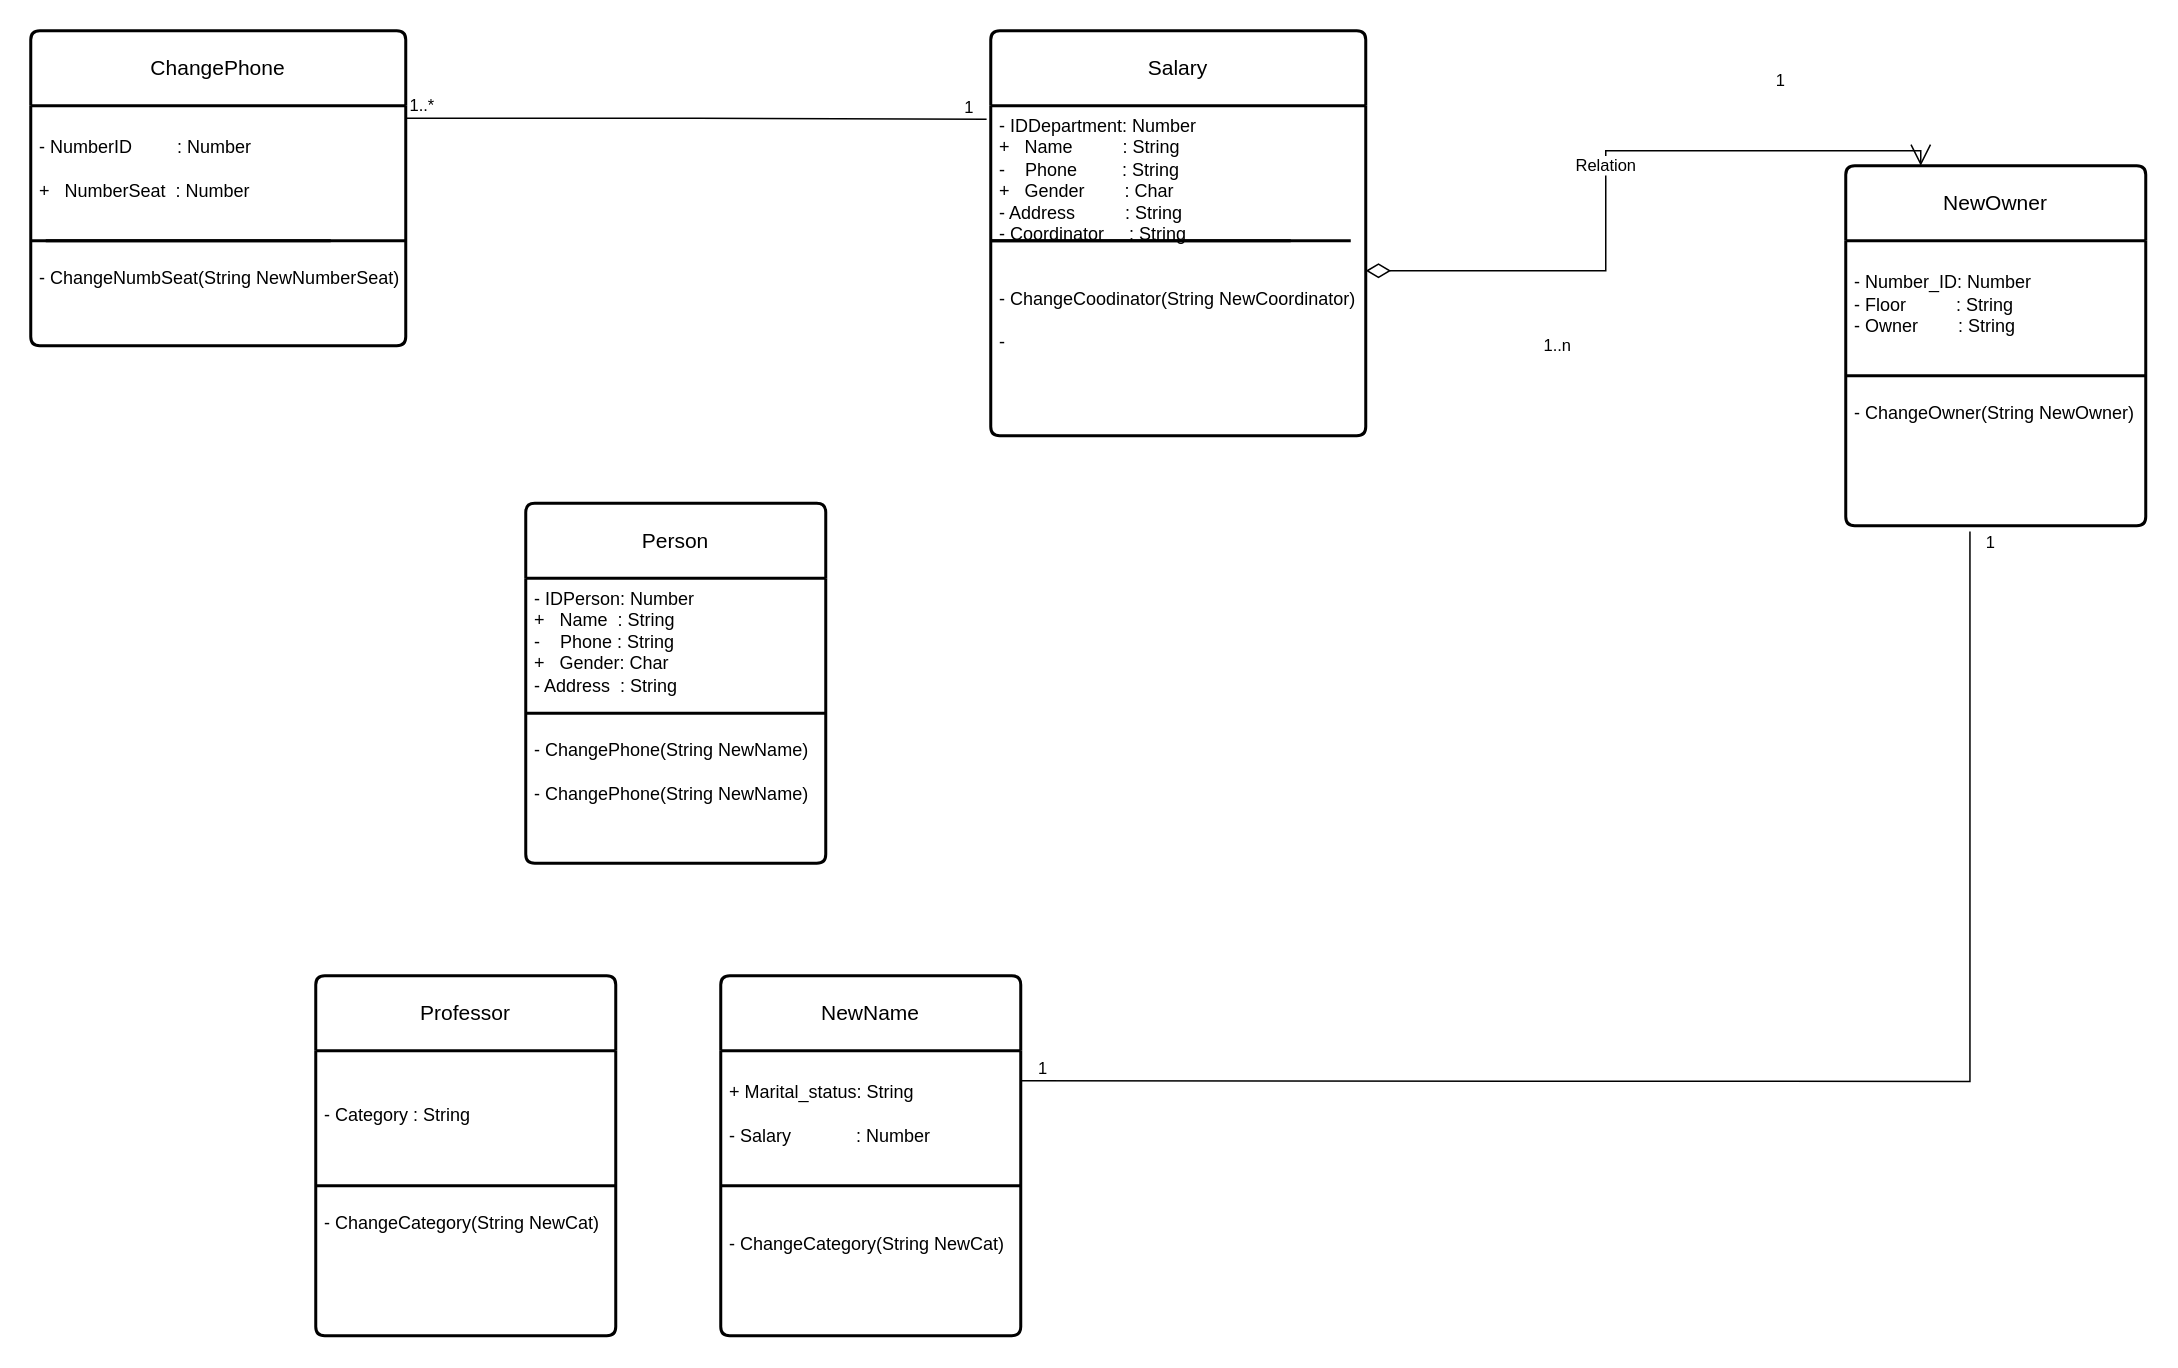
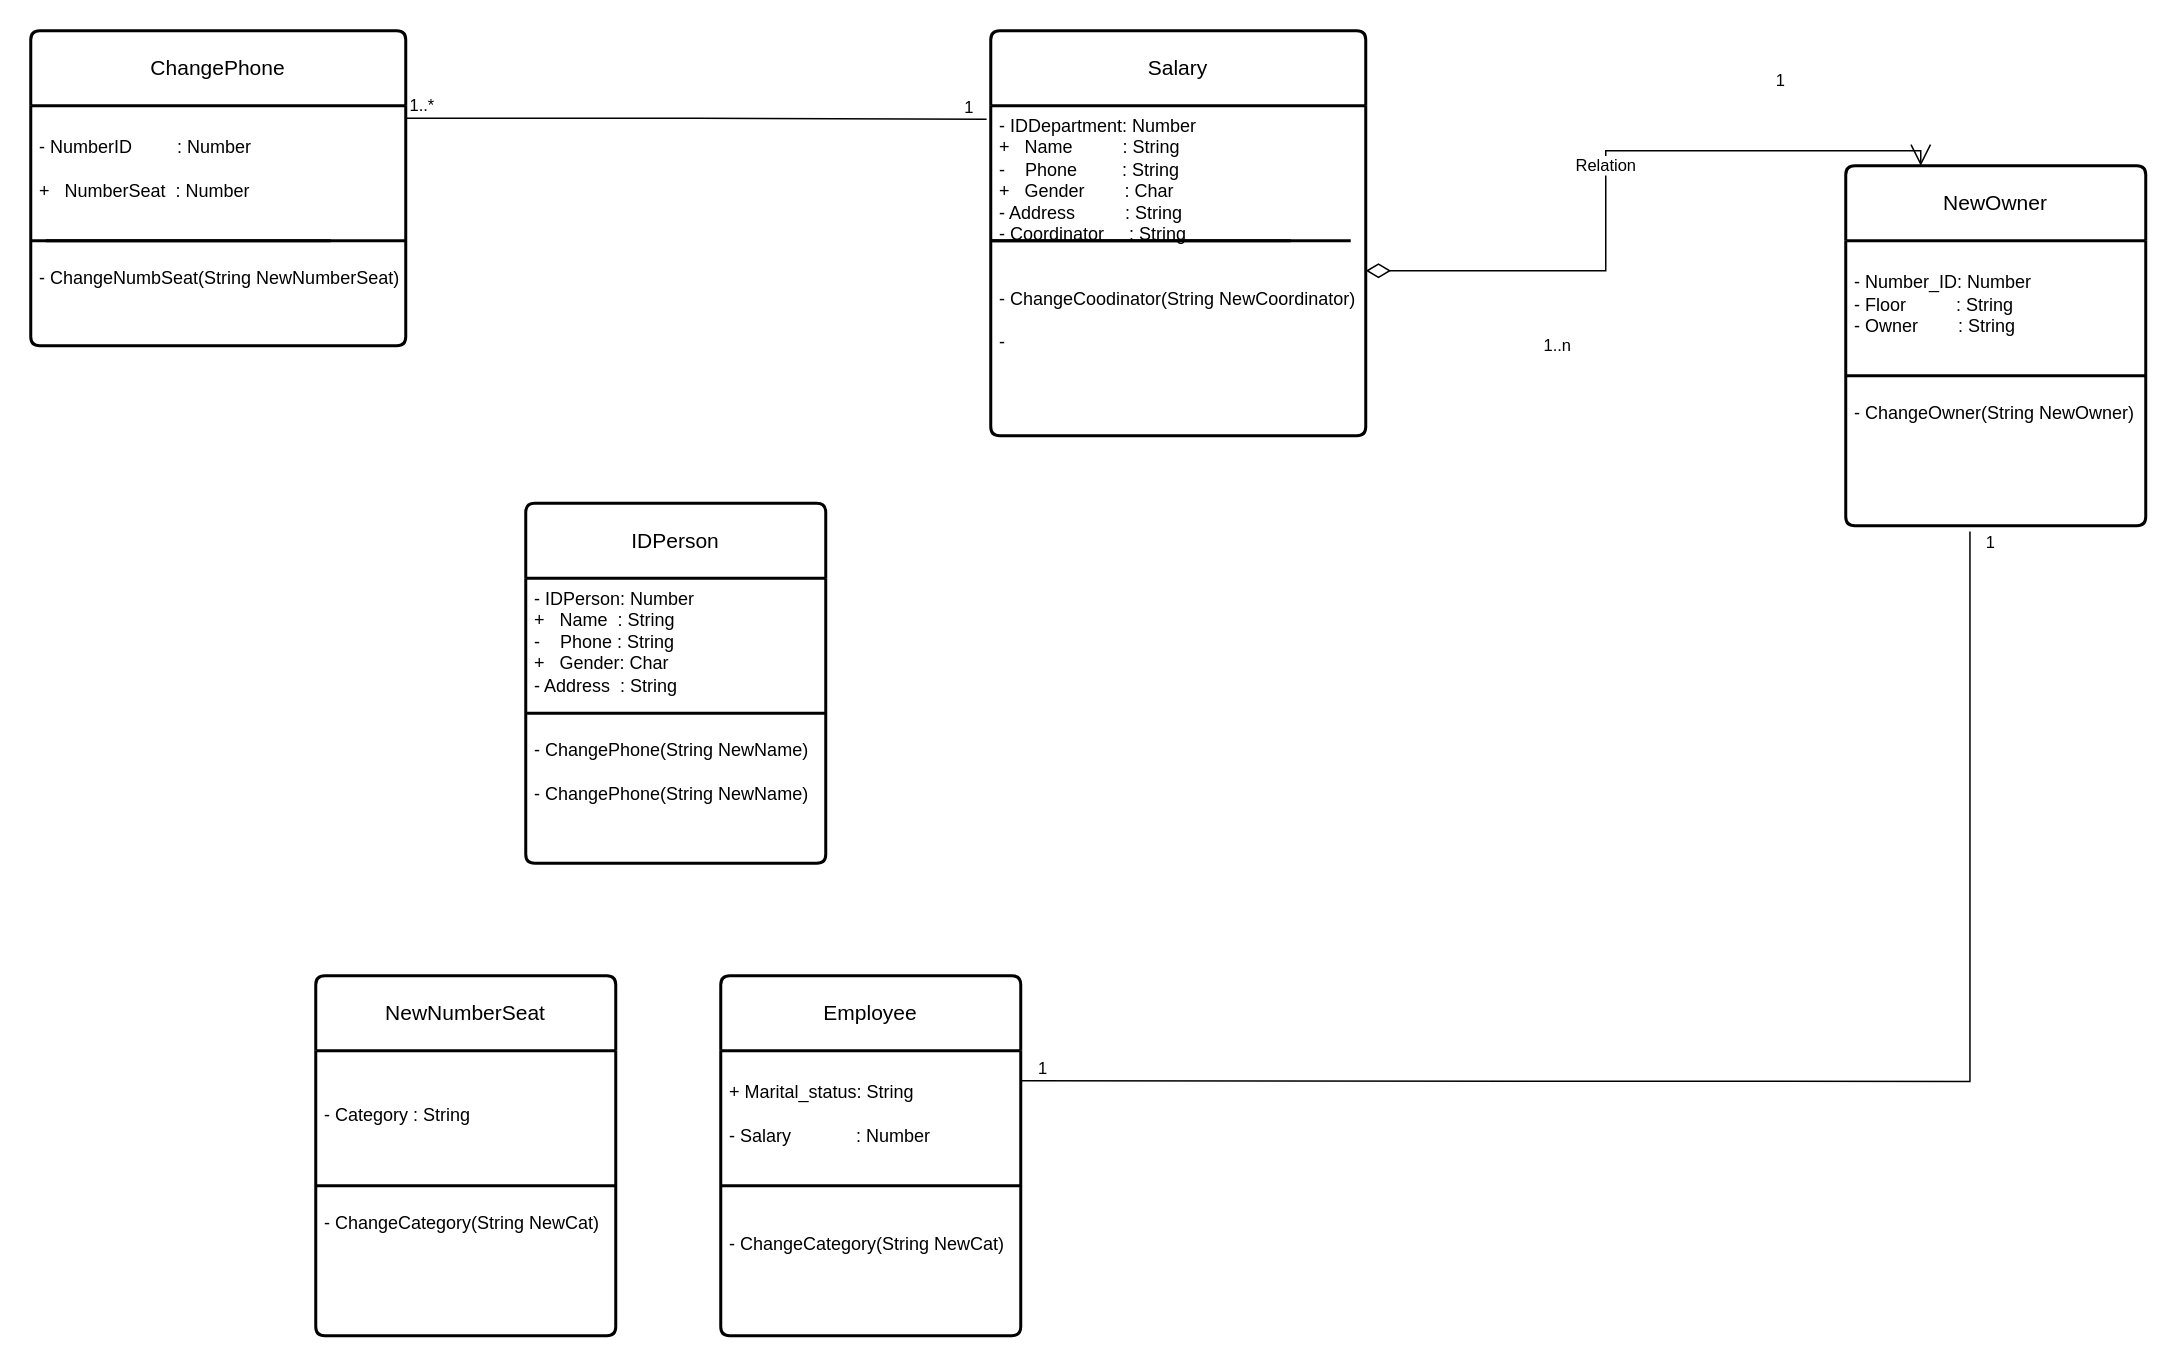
(676, 541) -> (676, 541)
(466, 1013) -> (466, 1013)
(871, 1013) -> (871, 1013)
